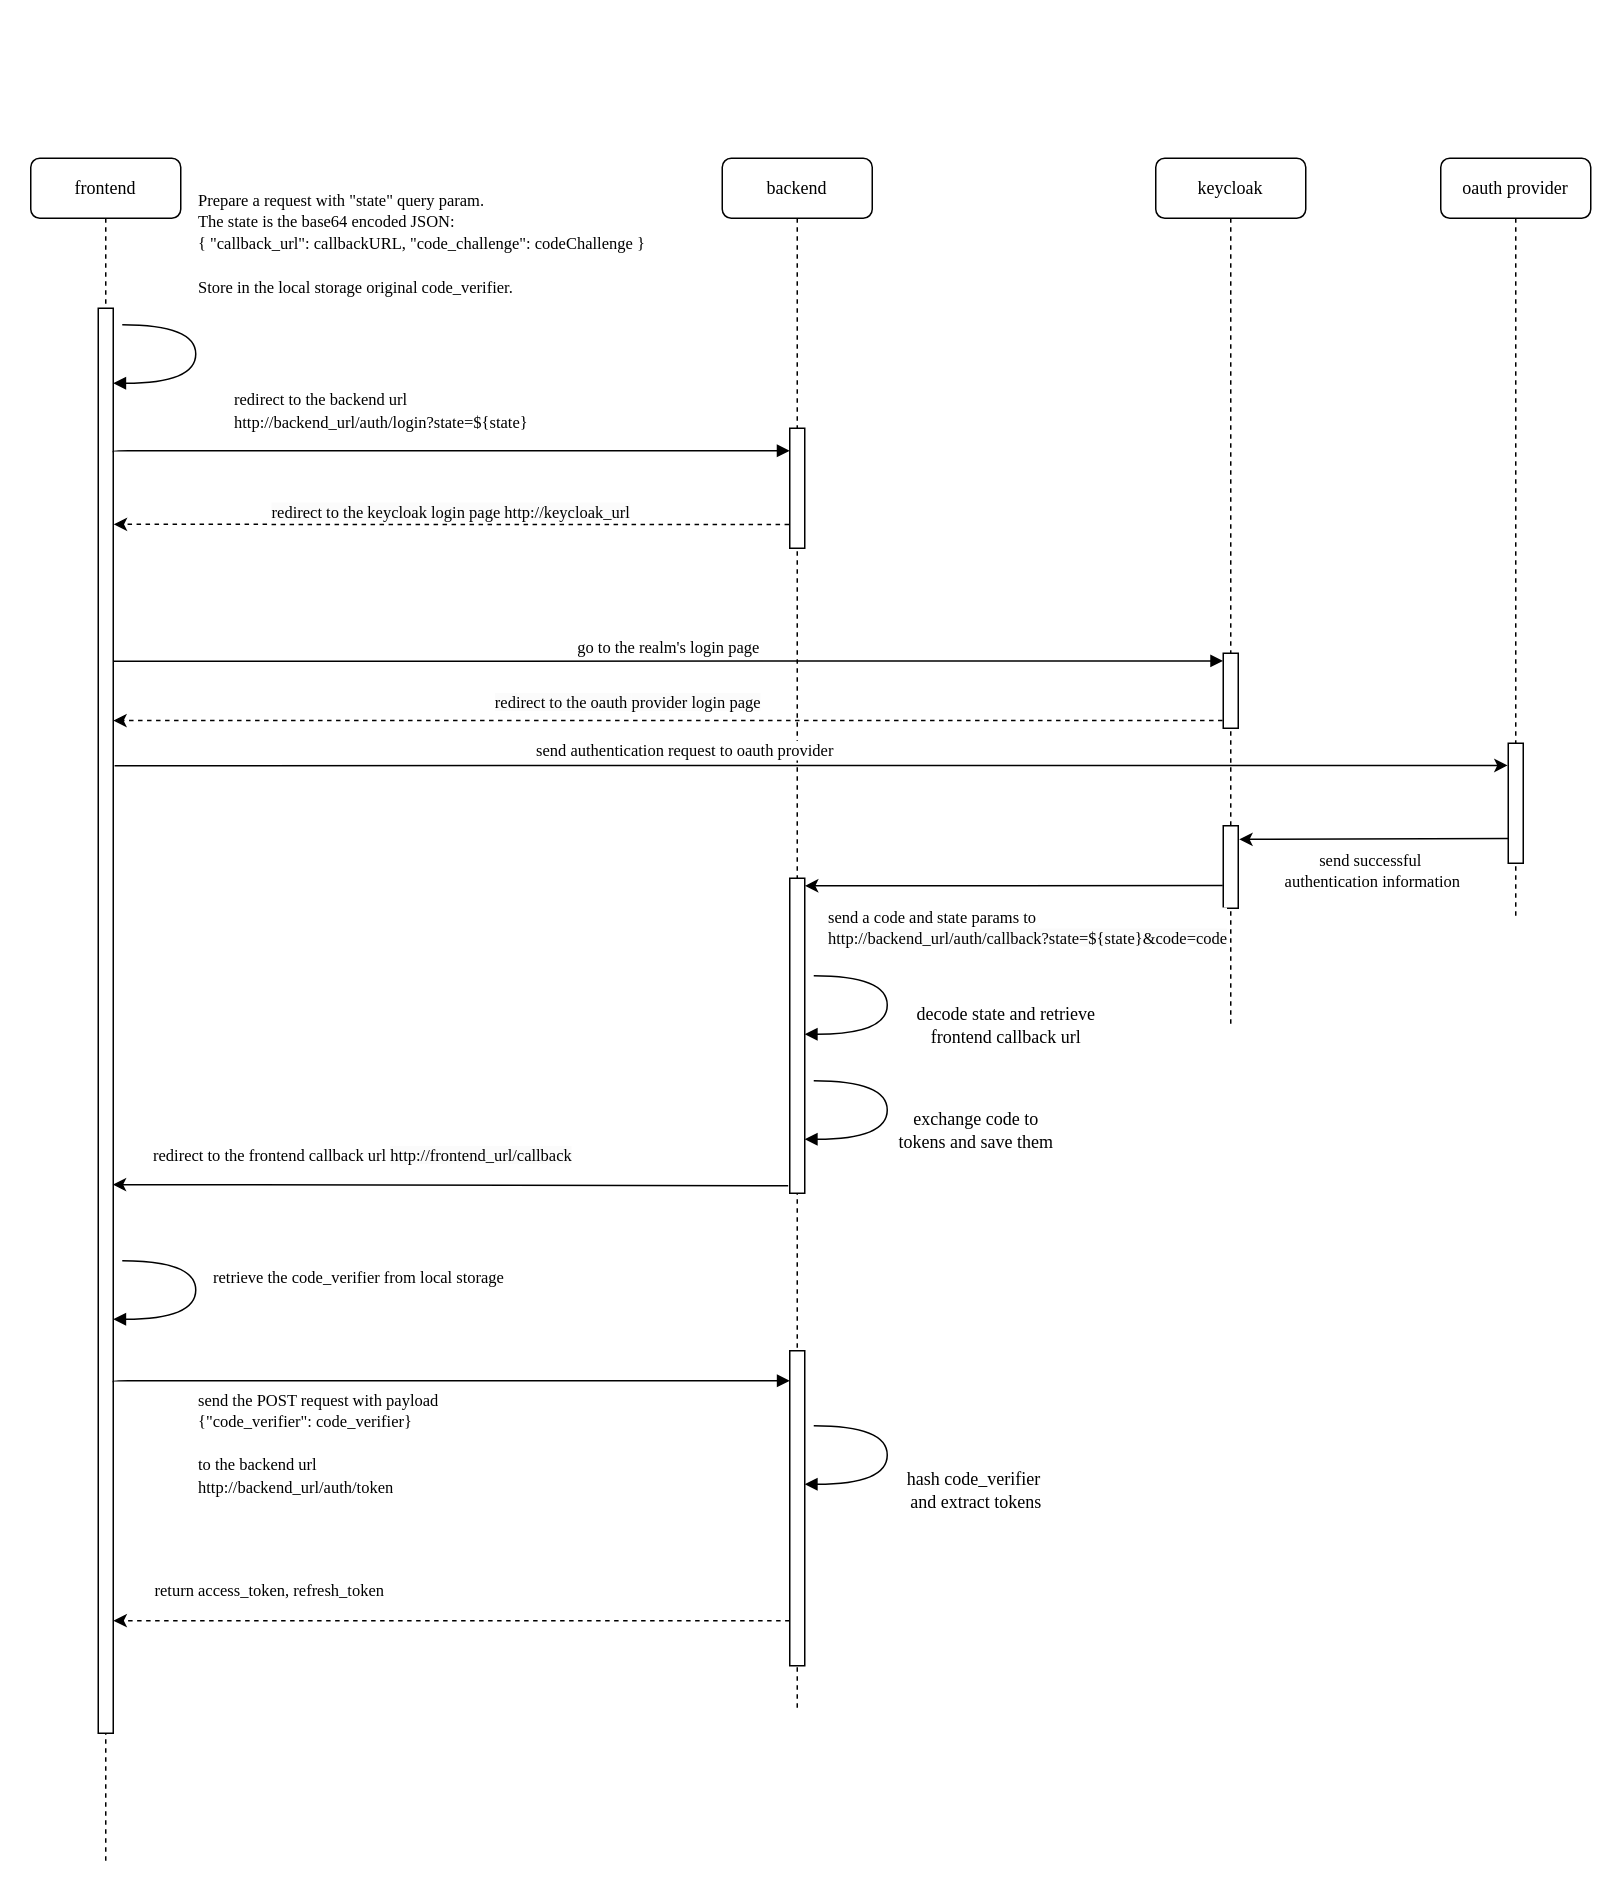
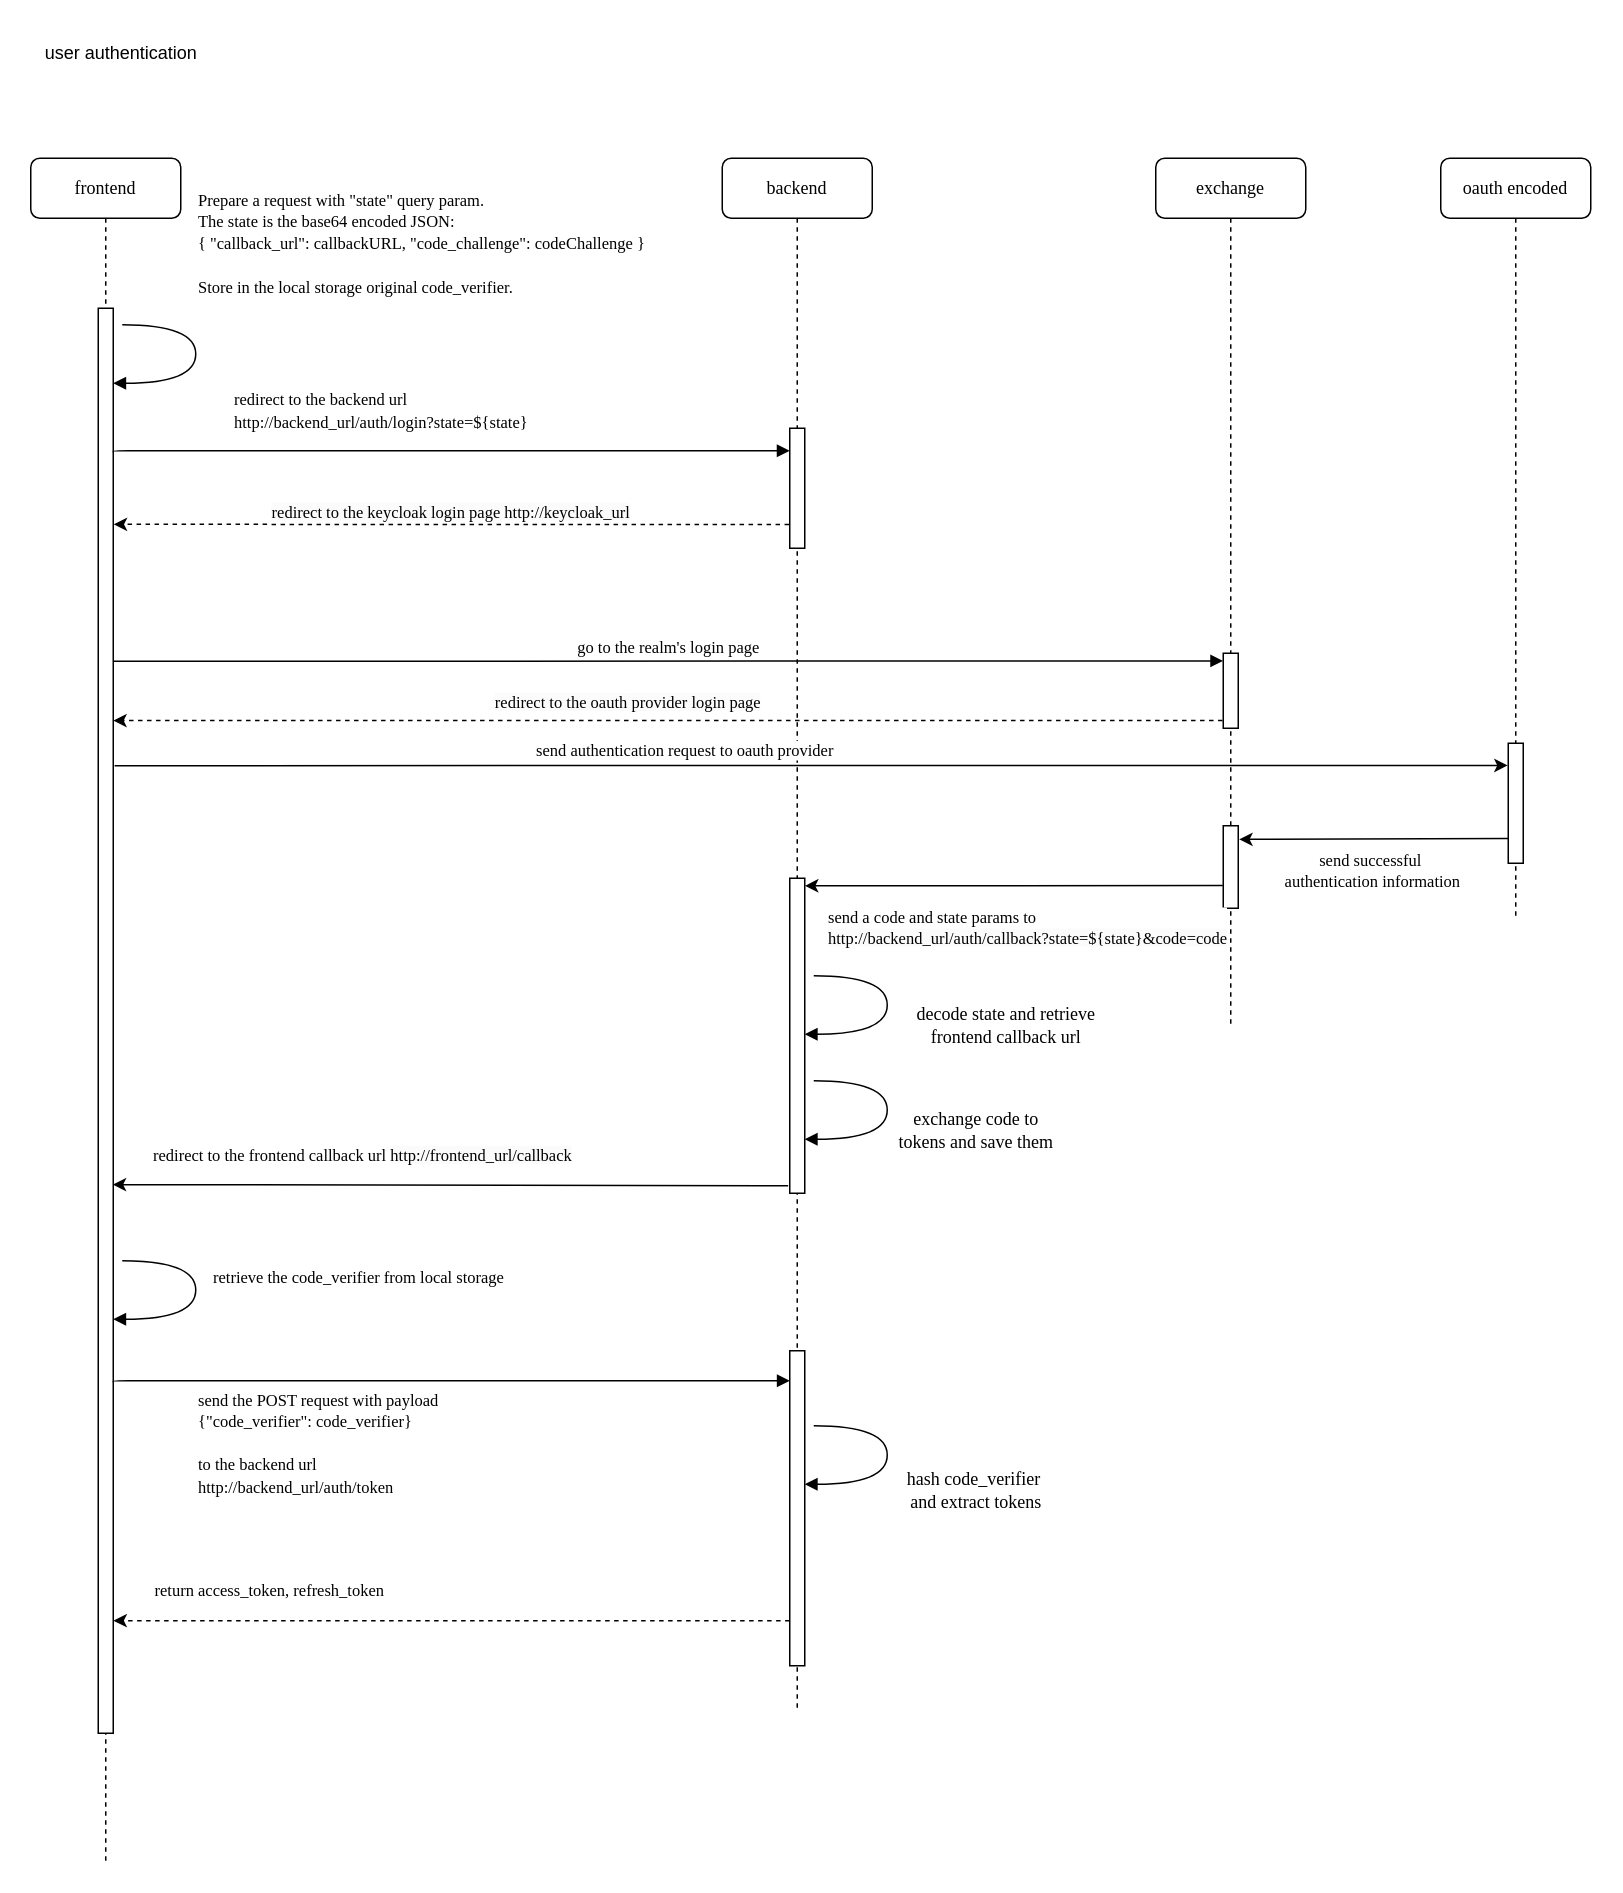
none -> (121, 53)
(1231, 188) -> (1231, 188)
(1516, 188) -> (1516, 188)
